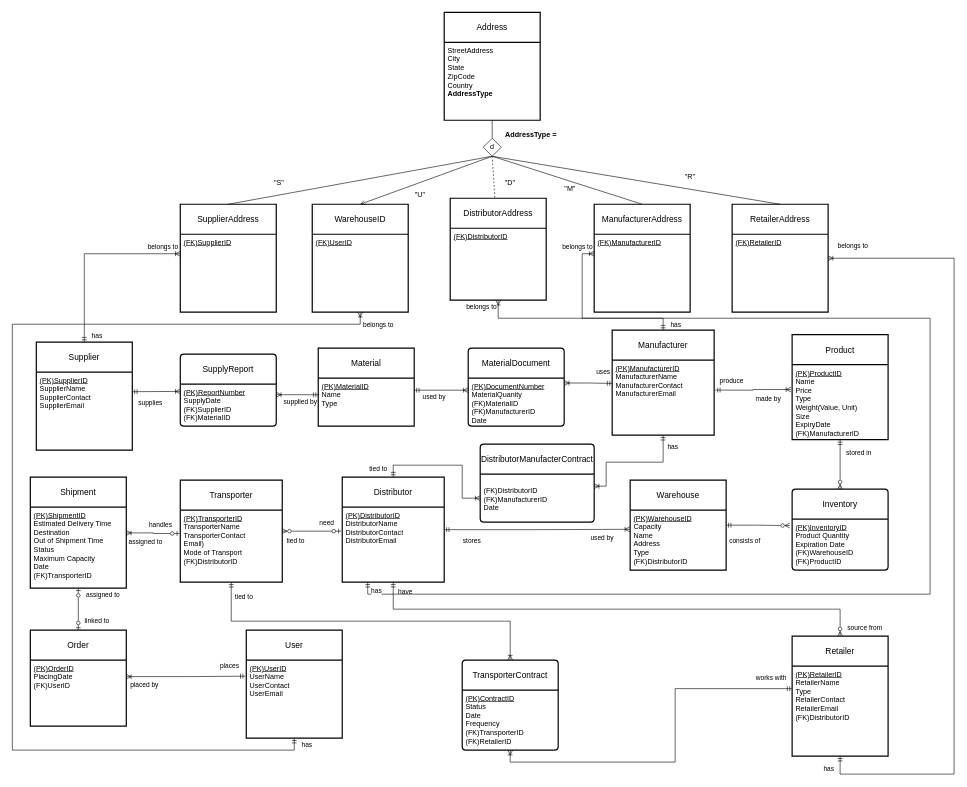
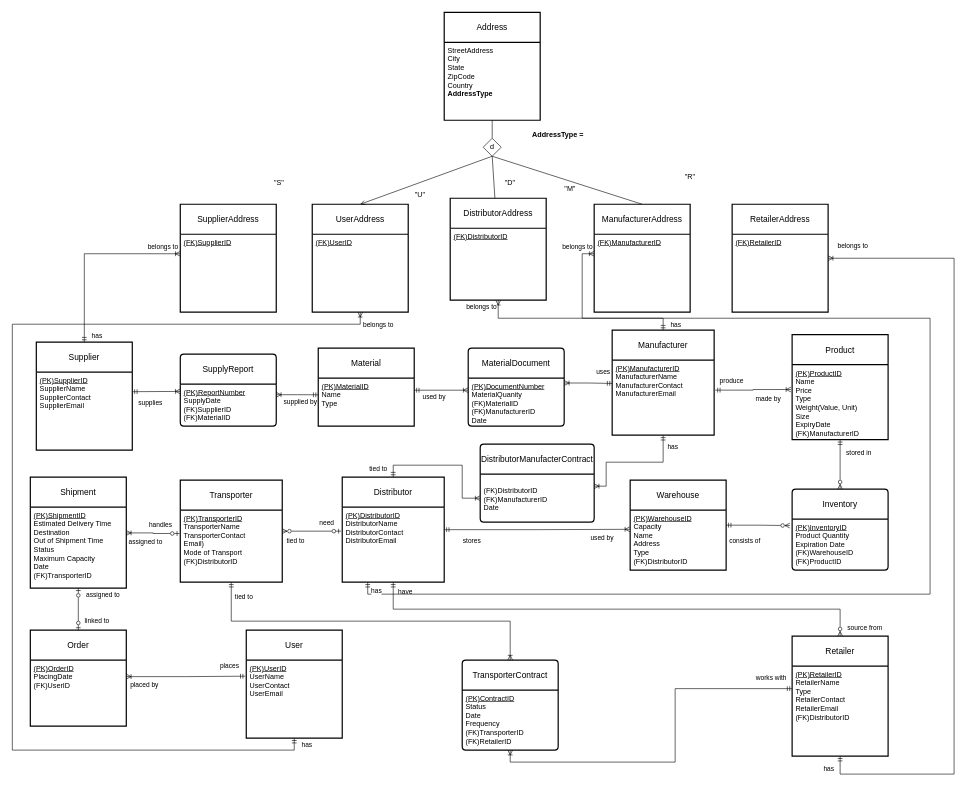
(537, 138) -> (564, 138)
(494, 177) -> (494, 177)
(356, 181) -> none
(639, 181) -> none
(360, 219) -> (360, 219)
